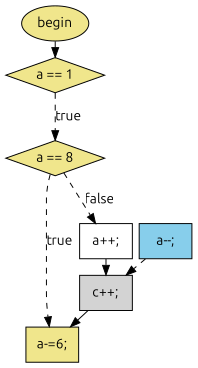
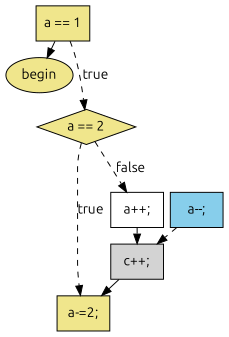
(55, 44) -> (53, 45)
(55, 75) -> (63, 23)
(55, 158) -> (86, 127)
(52, 345) -> (83, 313)
